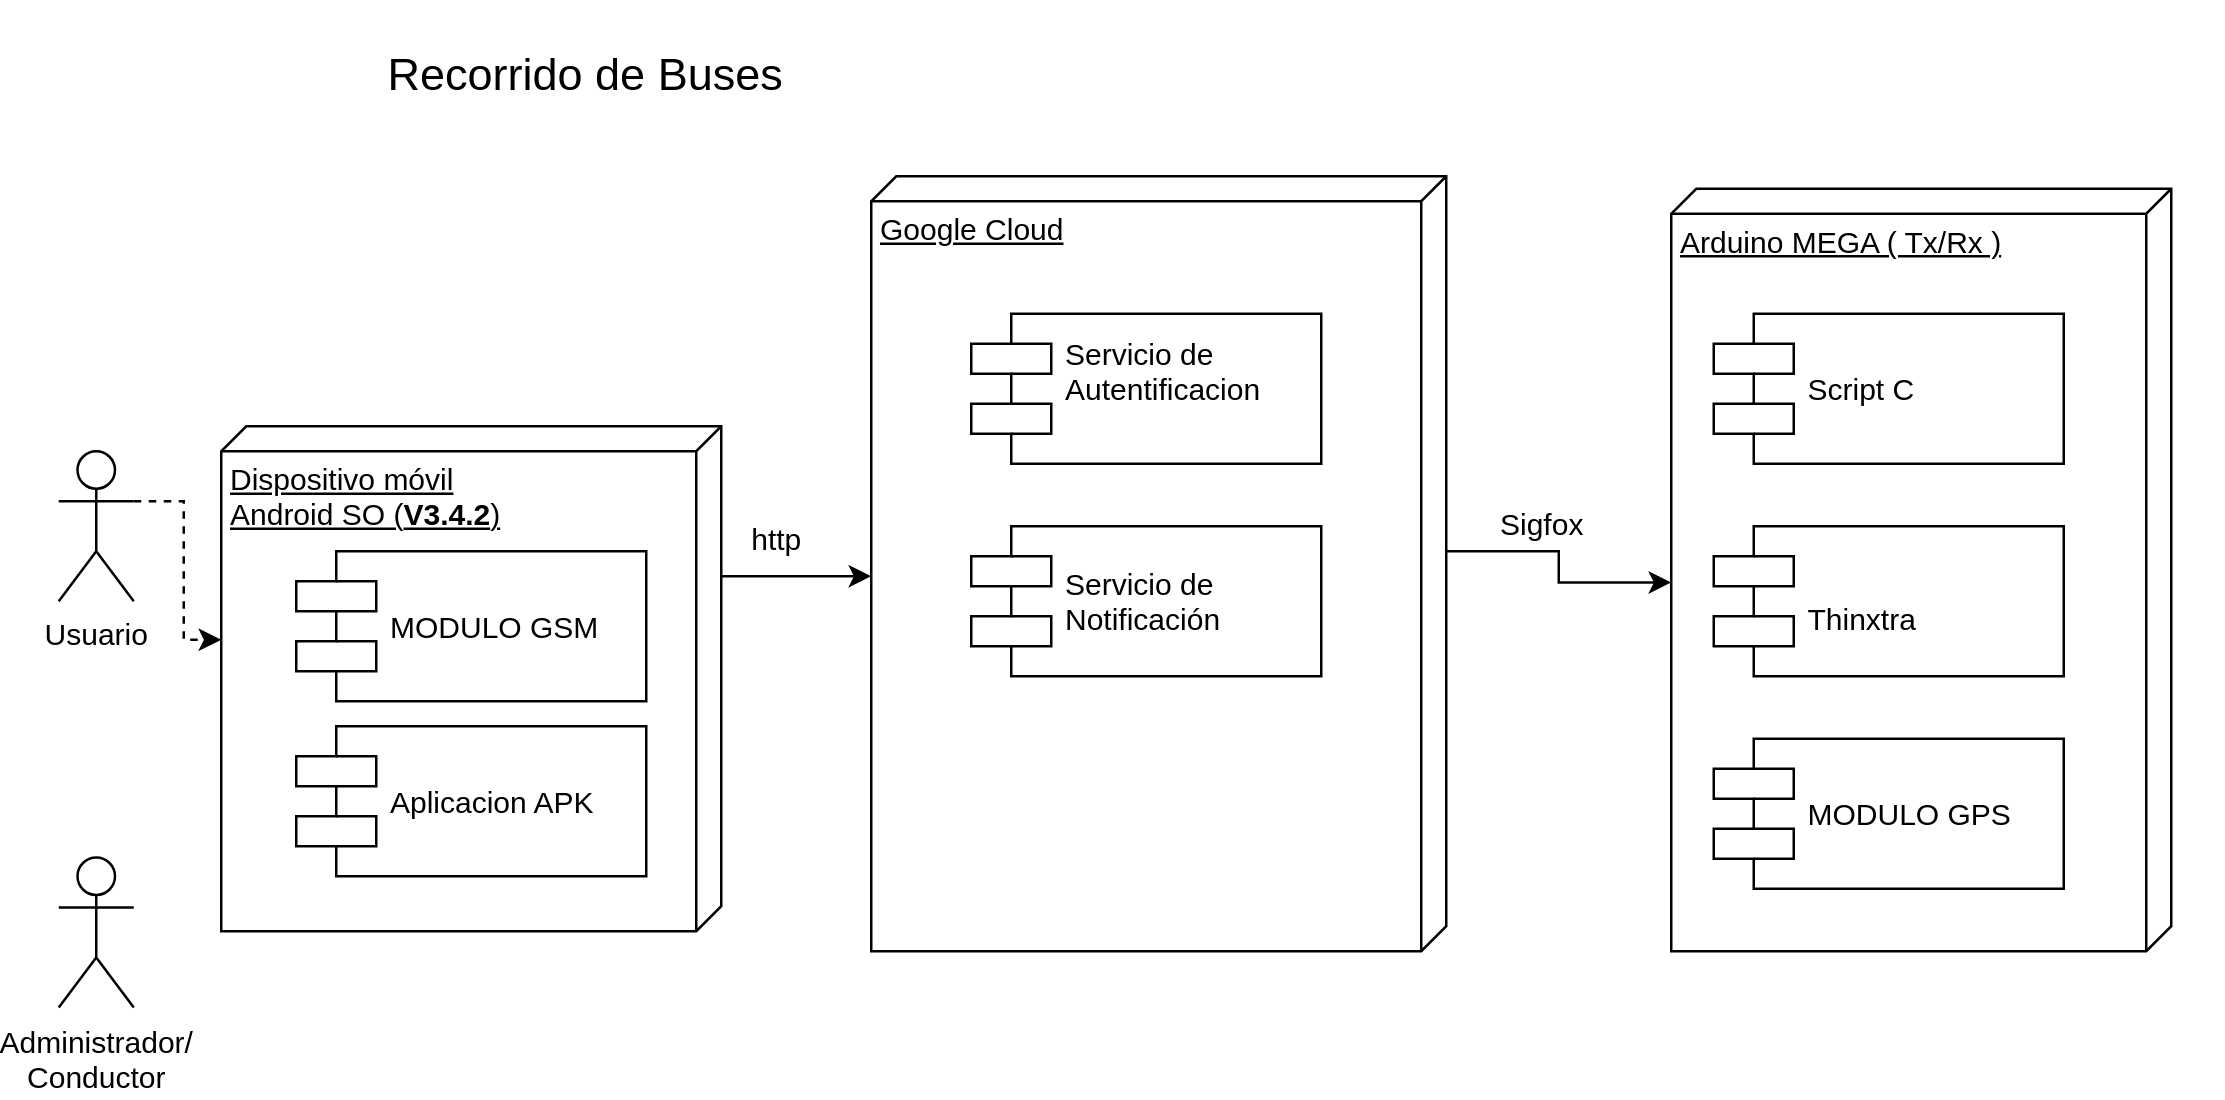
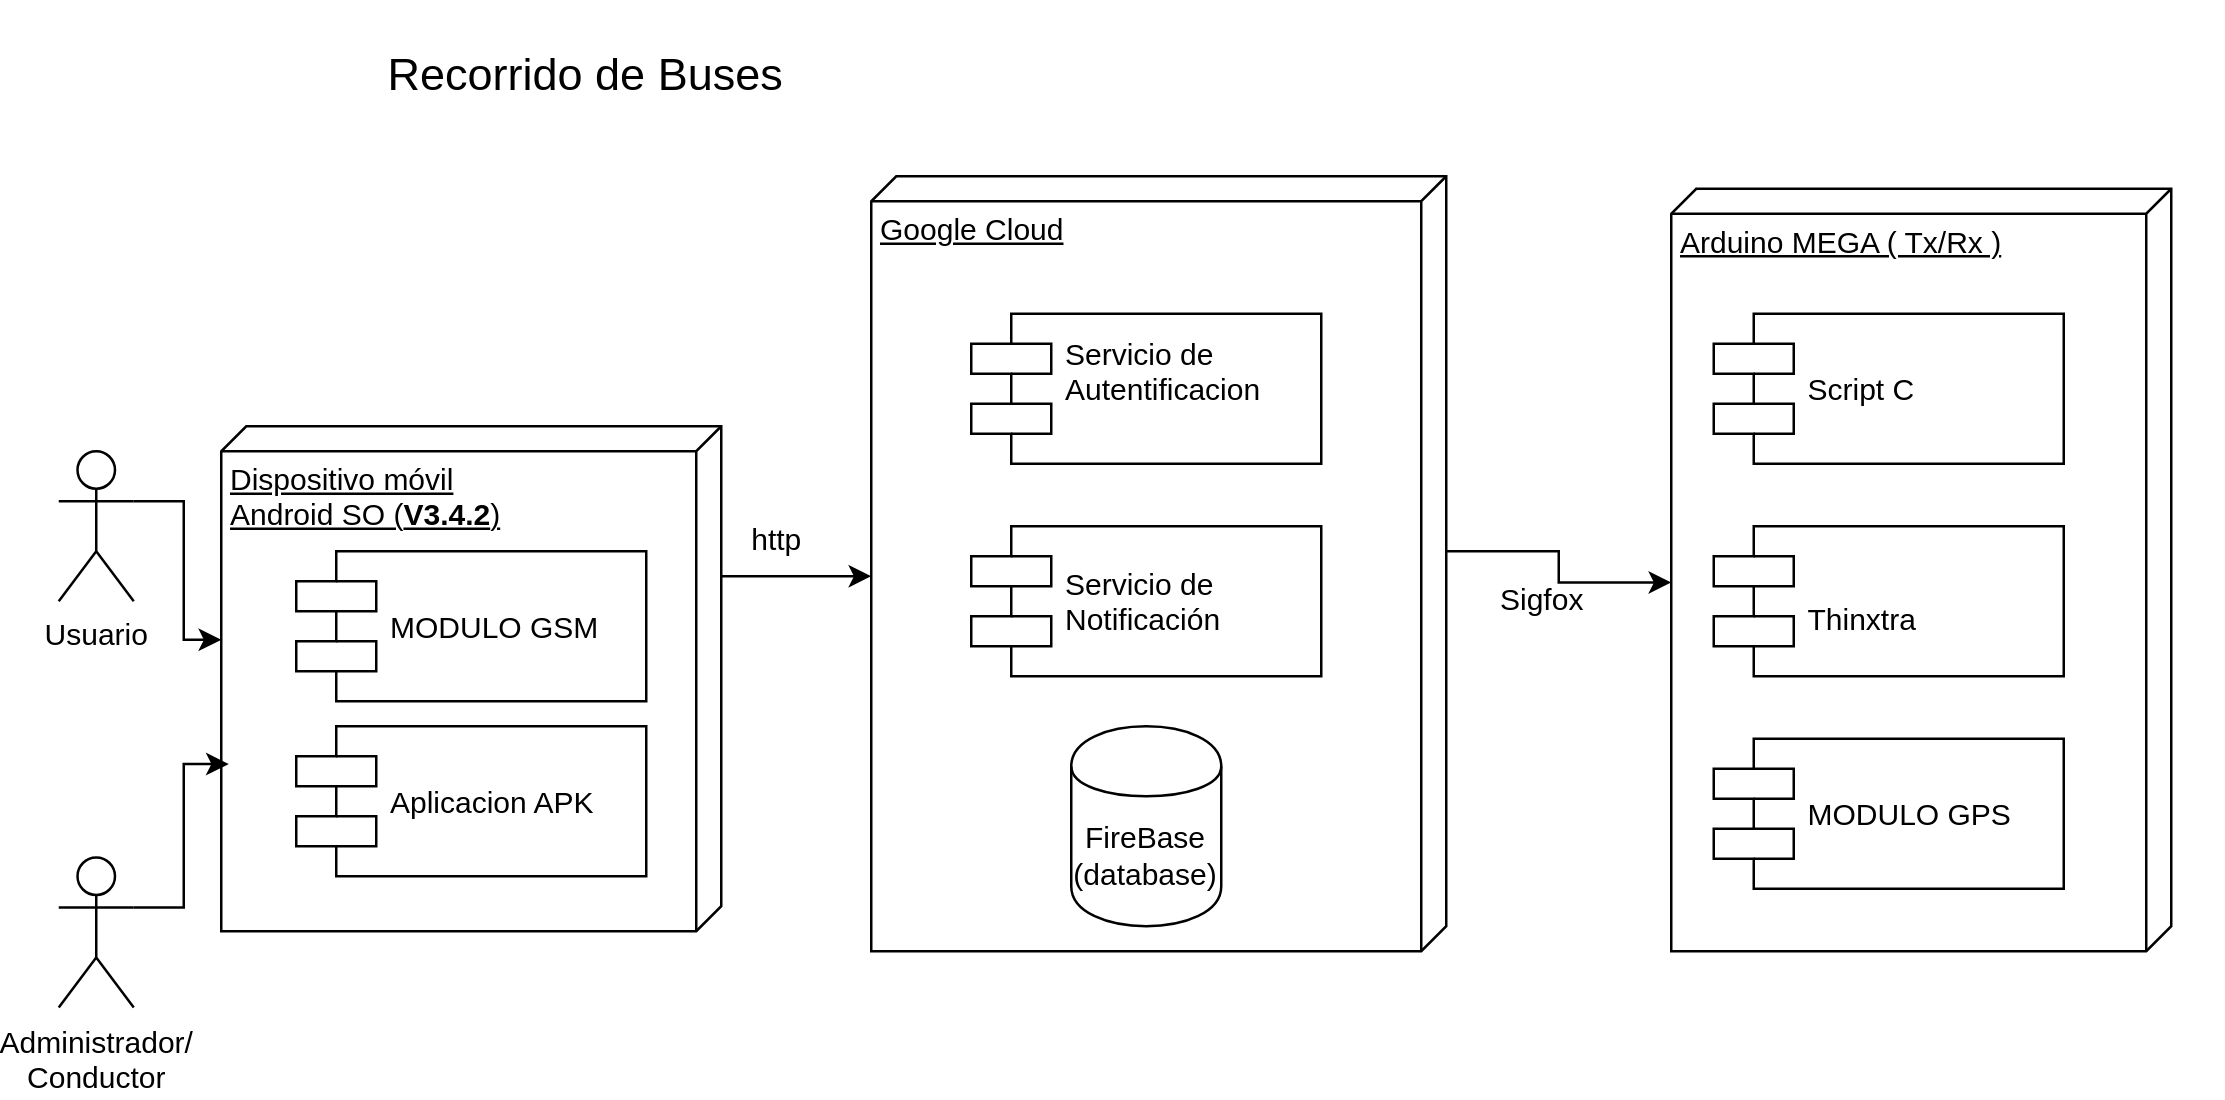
(1559, 526) -> (1559, 601)
(184, 557) -> (184, 557)
none -> (1146, 826)
none -> (184, 846)
